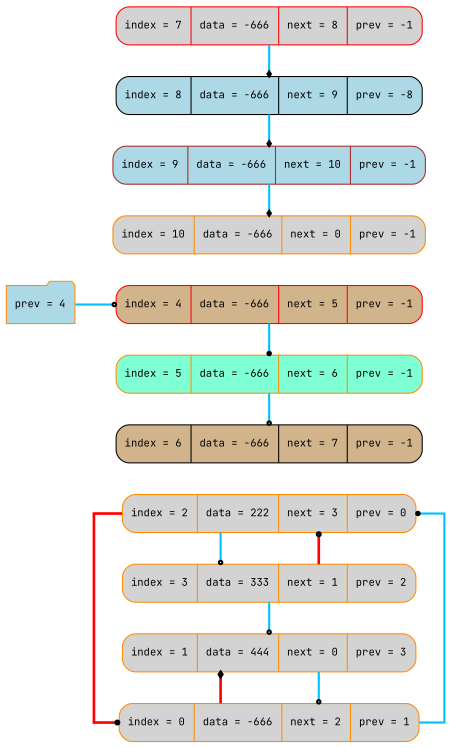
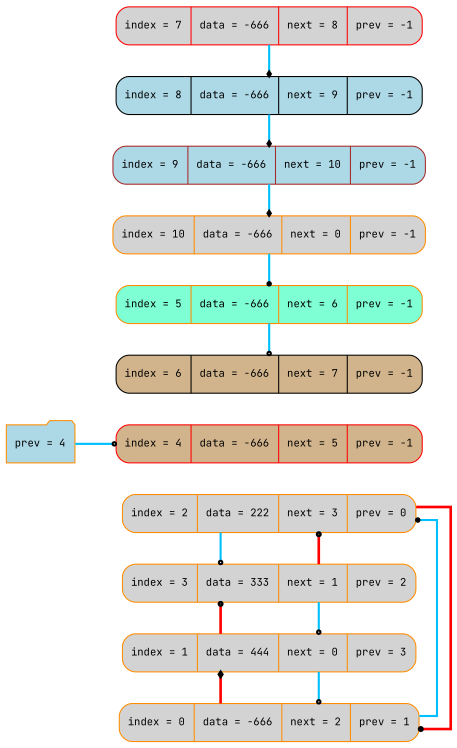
(385, 95) -> (385, 95)
(269, 338) -> (269, 268)
none -> (221, 620)
